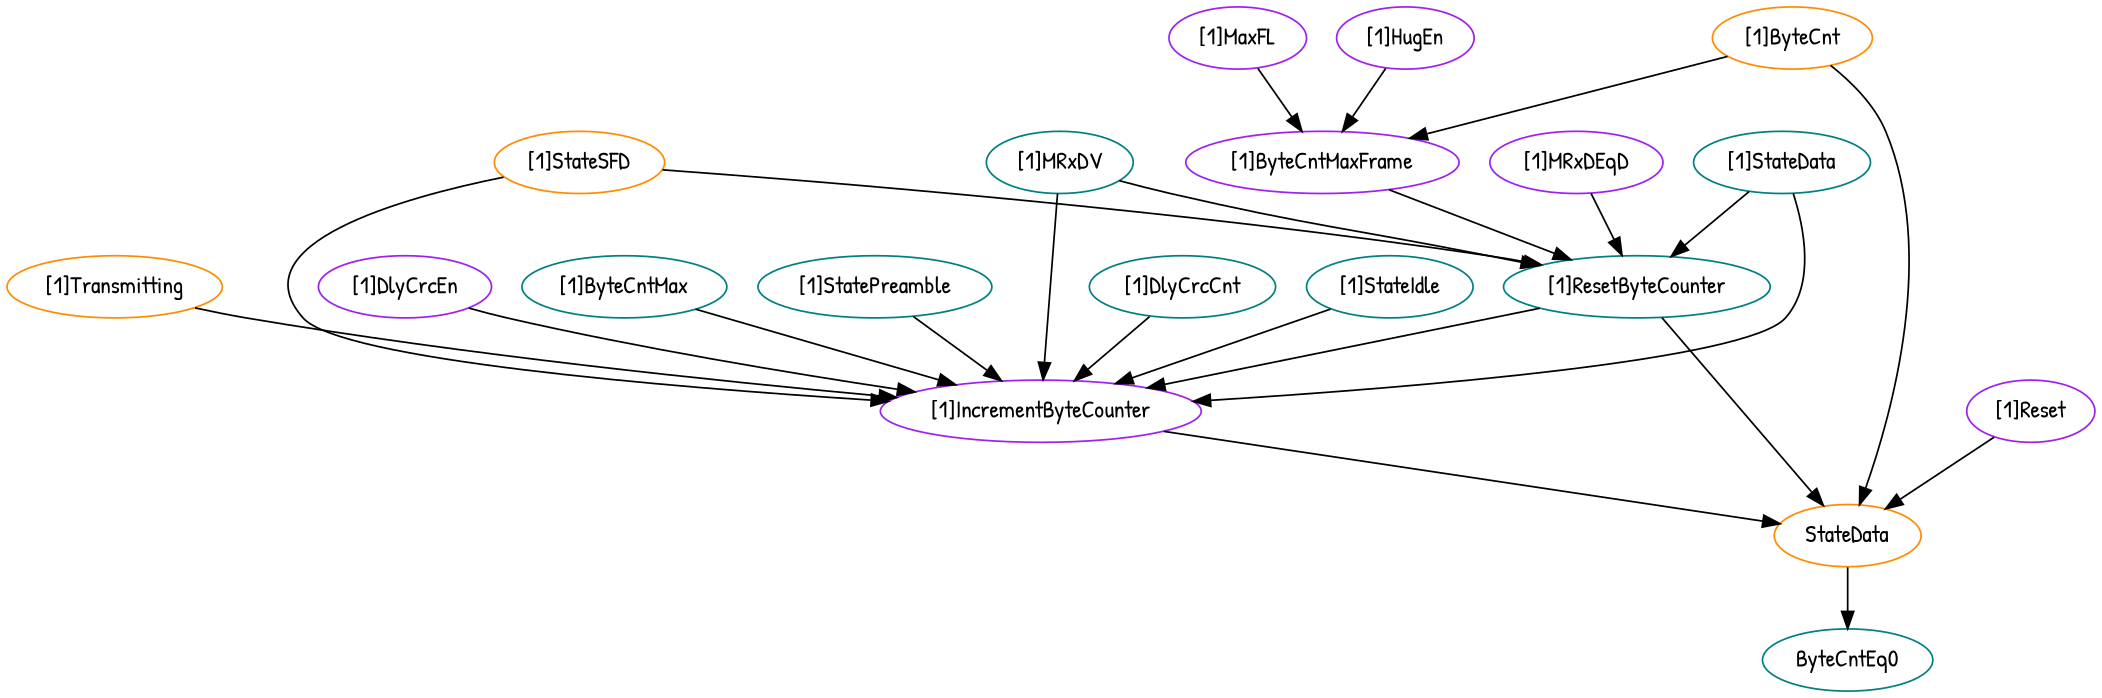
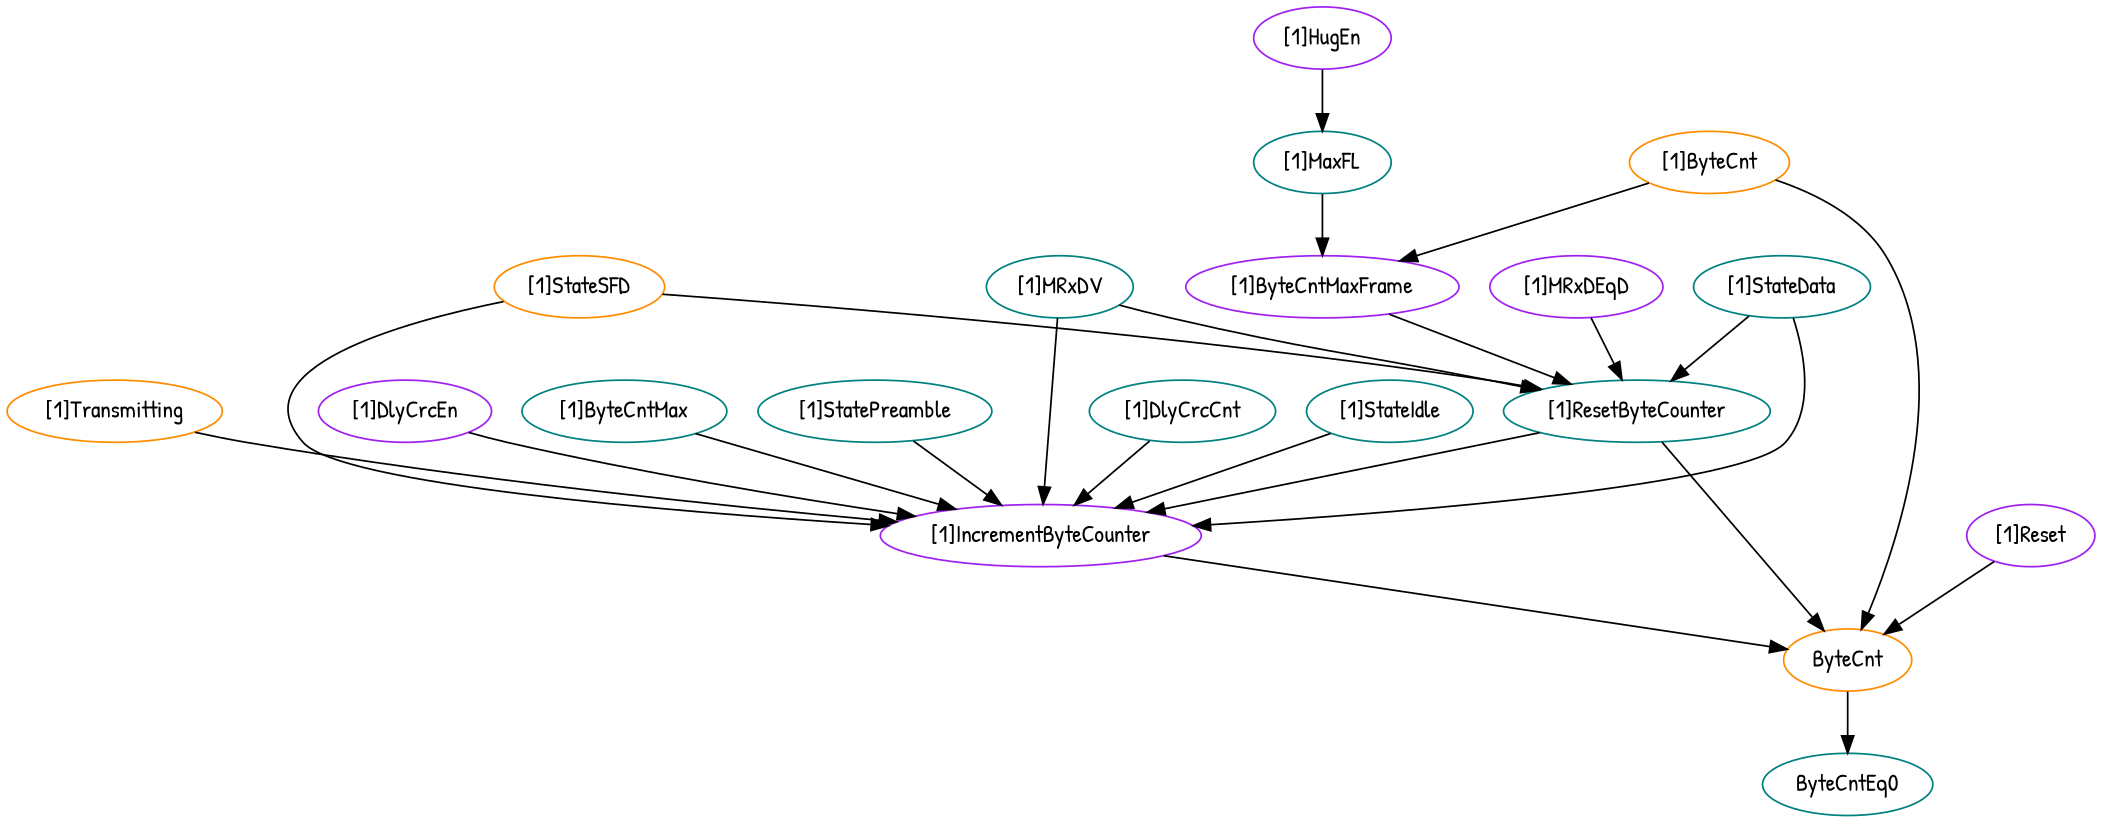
(1238, 38) -> (1322, 162)
(1369, 93) -> (1322, 92)
(1848, 536) -> (1848, 660)
